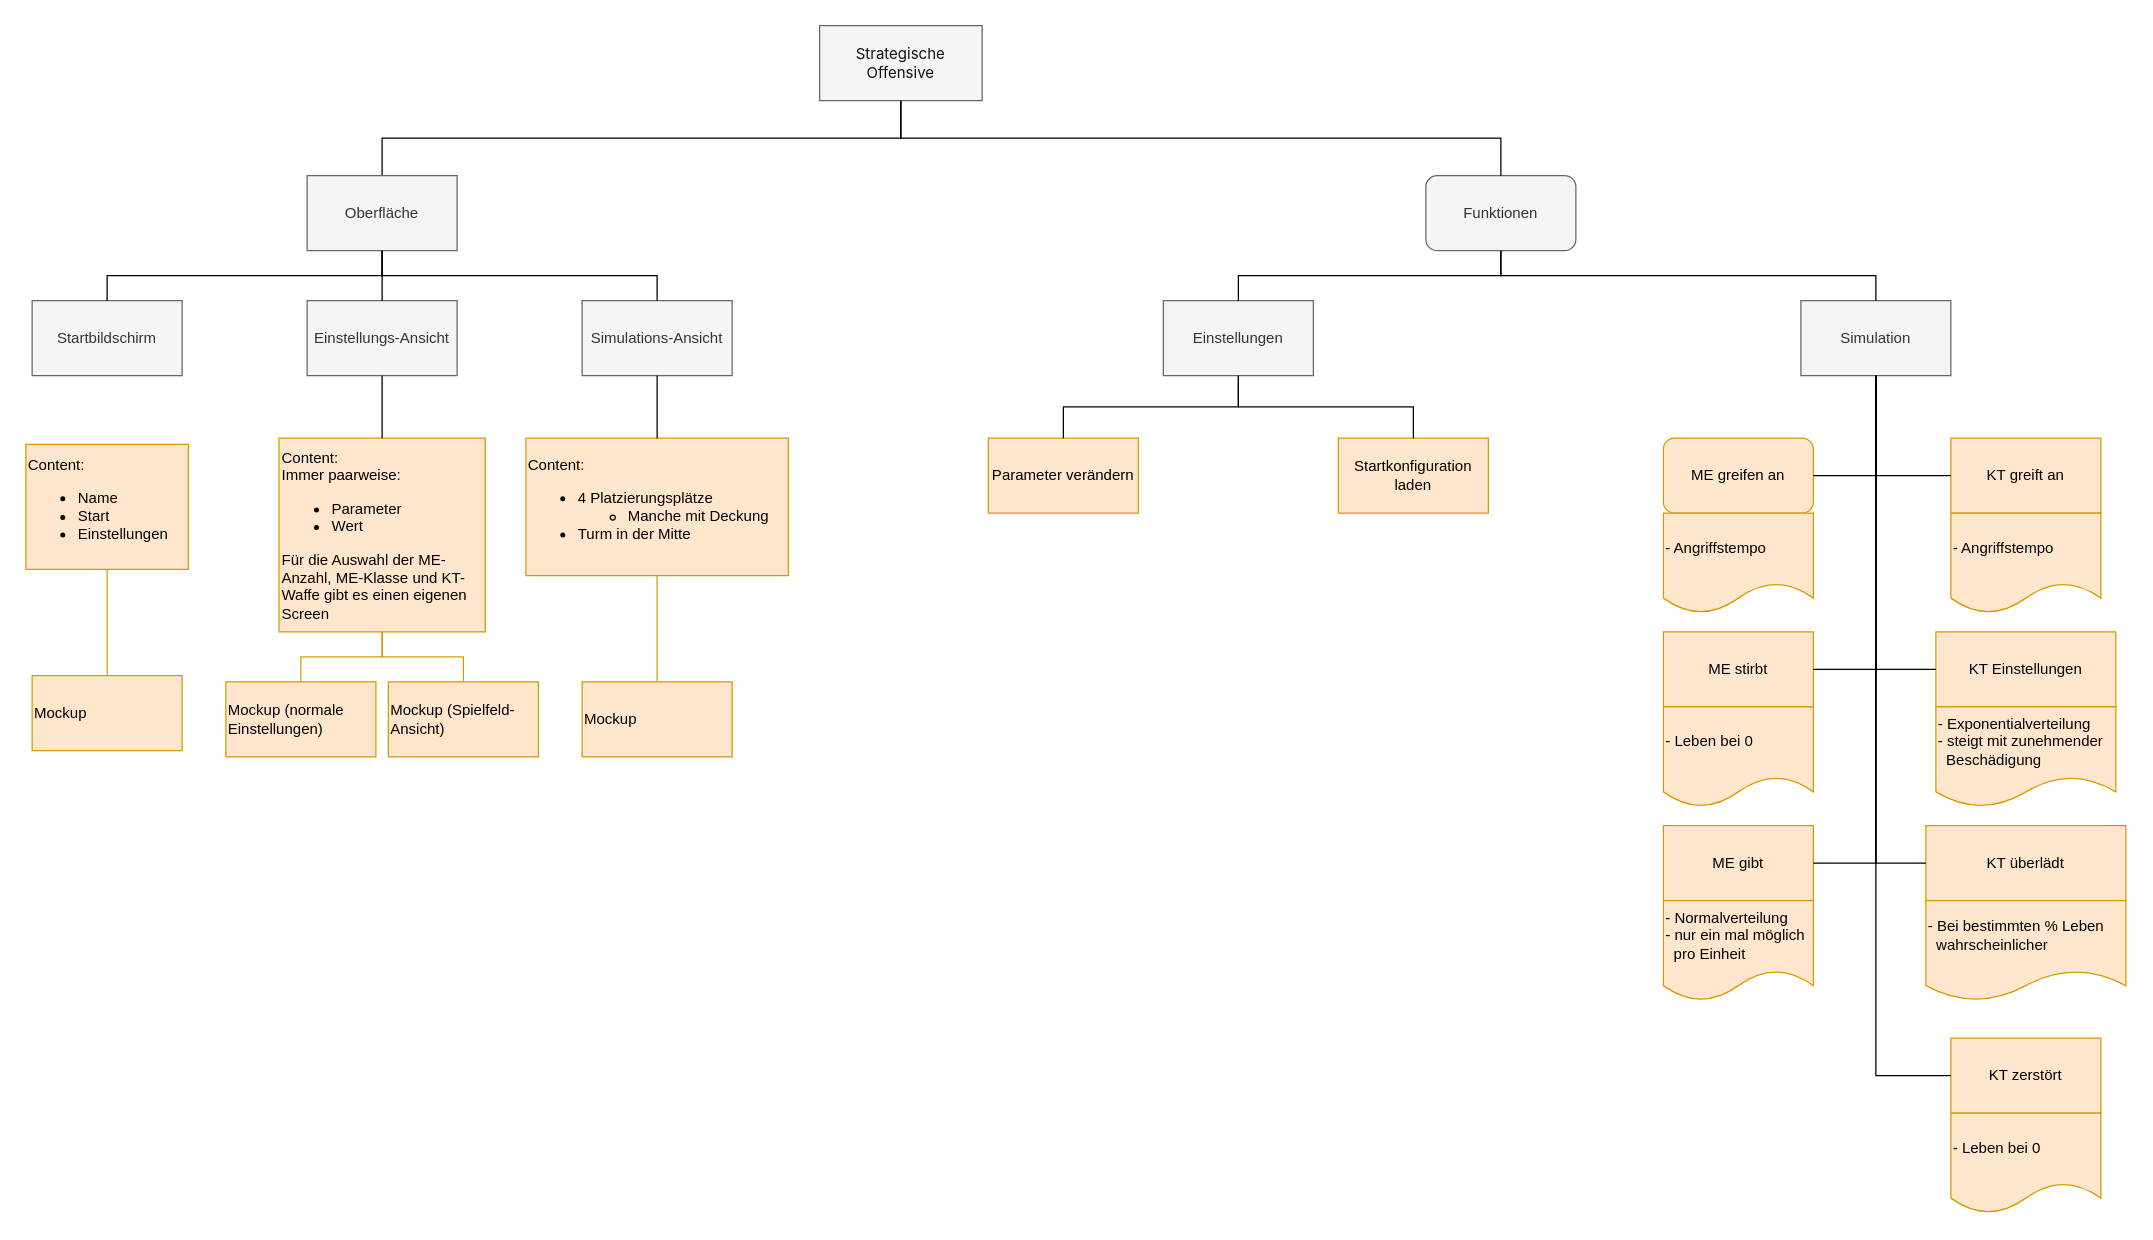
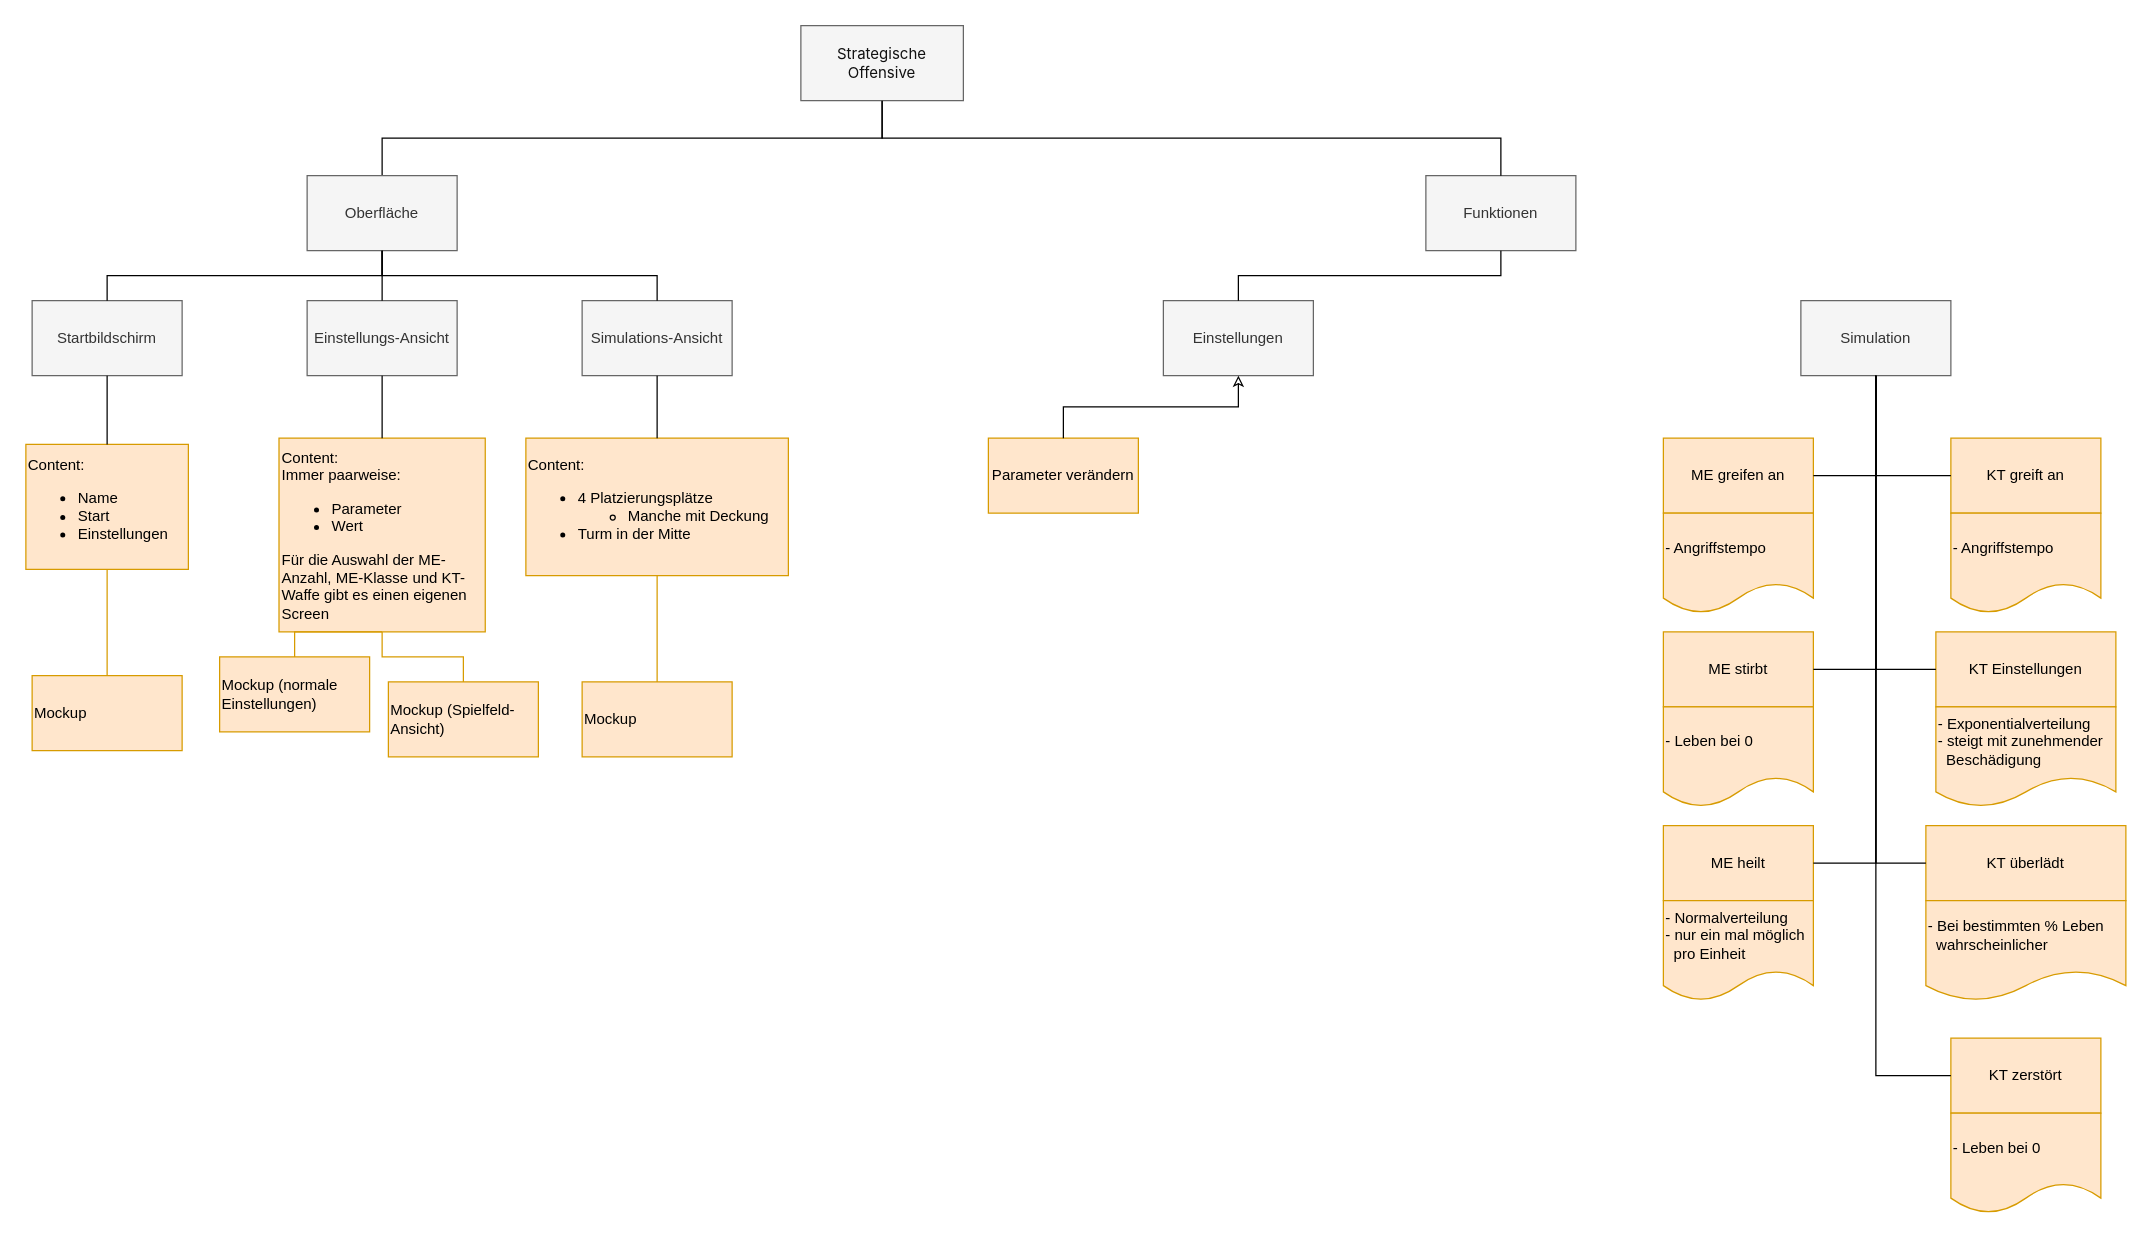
(901, 63) -> (882, 63)
(1501, 213) -> (1501, 213)
(1701, 276) -> none
(1237, 407) -> (1237, 407)
(1342, 407) -> none
none -> (107, 410)
(1413, 476) -> none
(1738, 476) -> (1738, 476)
(301, 719) -> (294, 694)
(1738, 863) -> (1738, 863)
